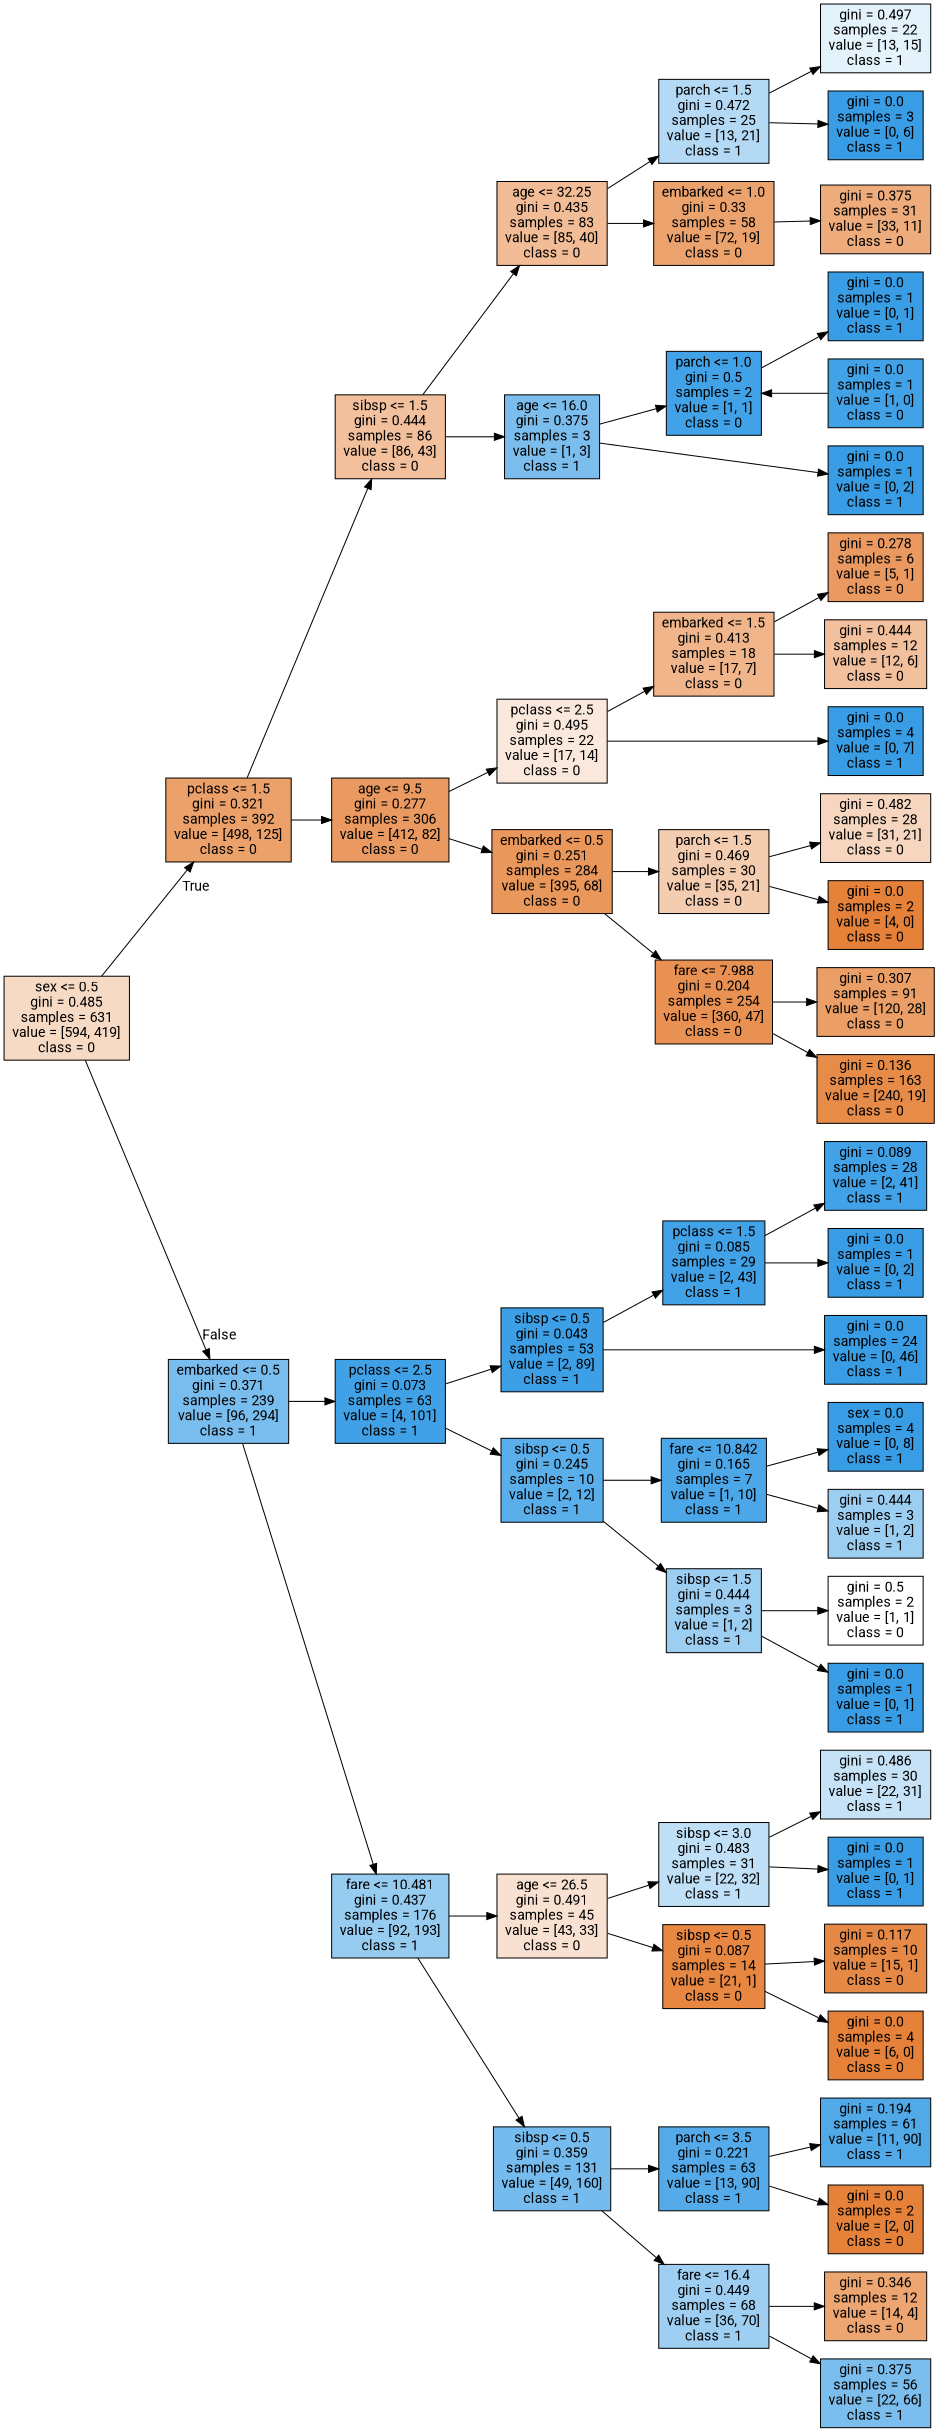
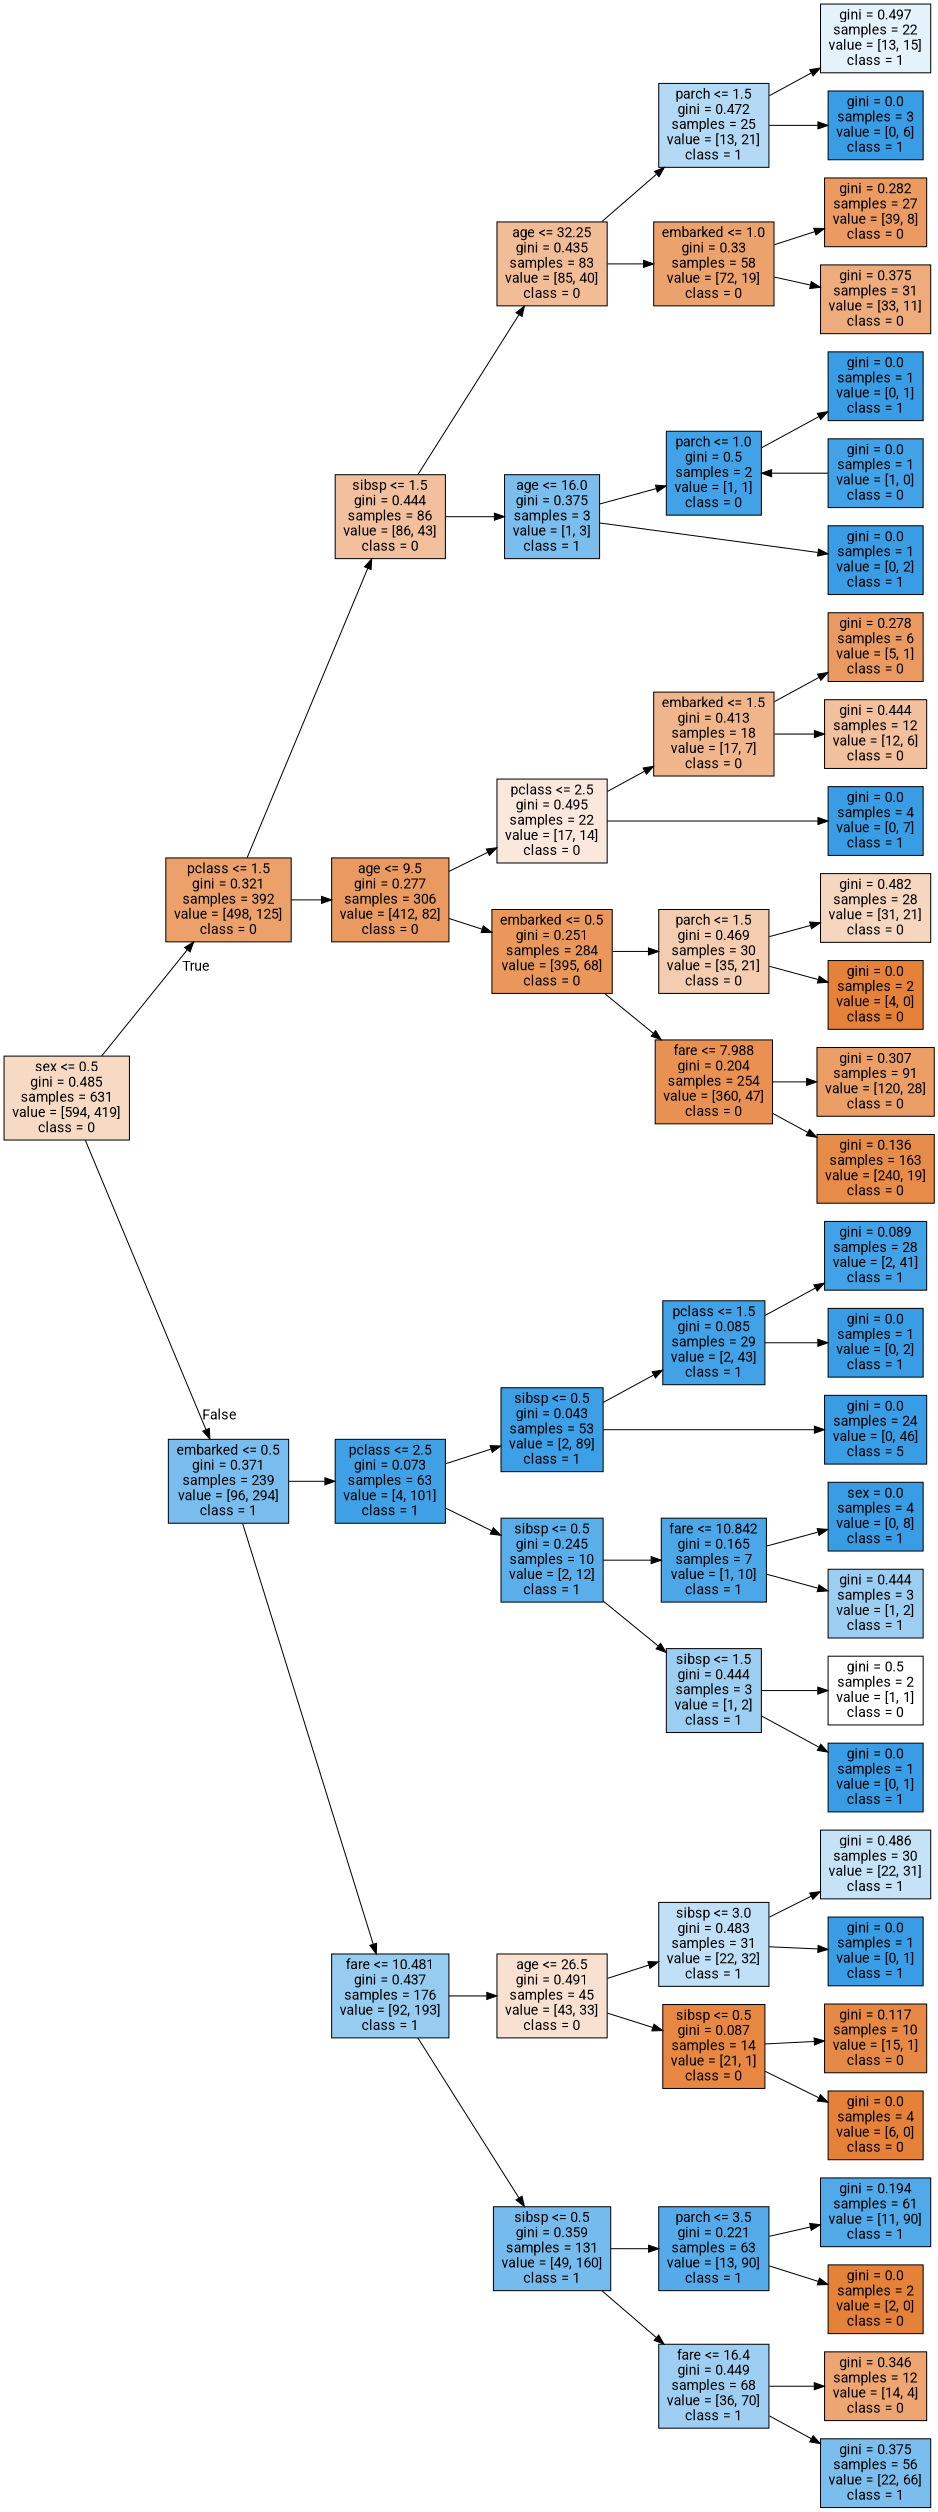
none -> (876, 212)
(876, 1350) -> (876, 1430)
